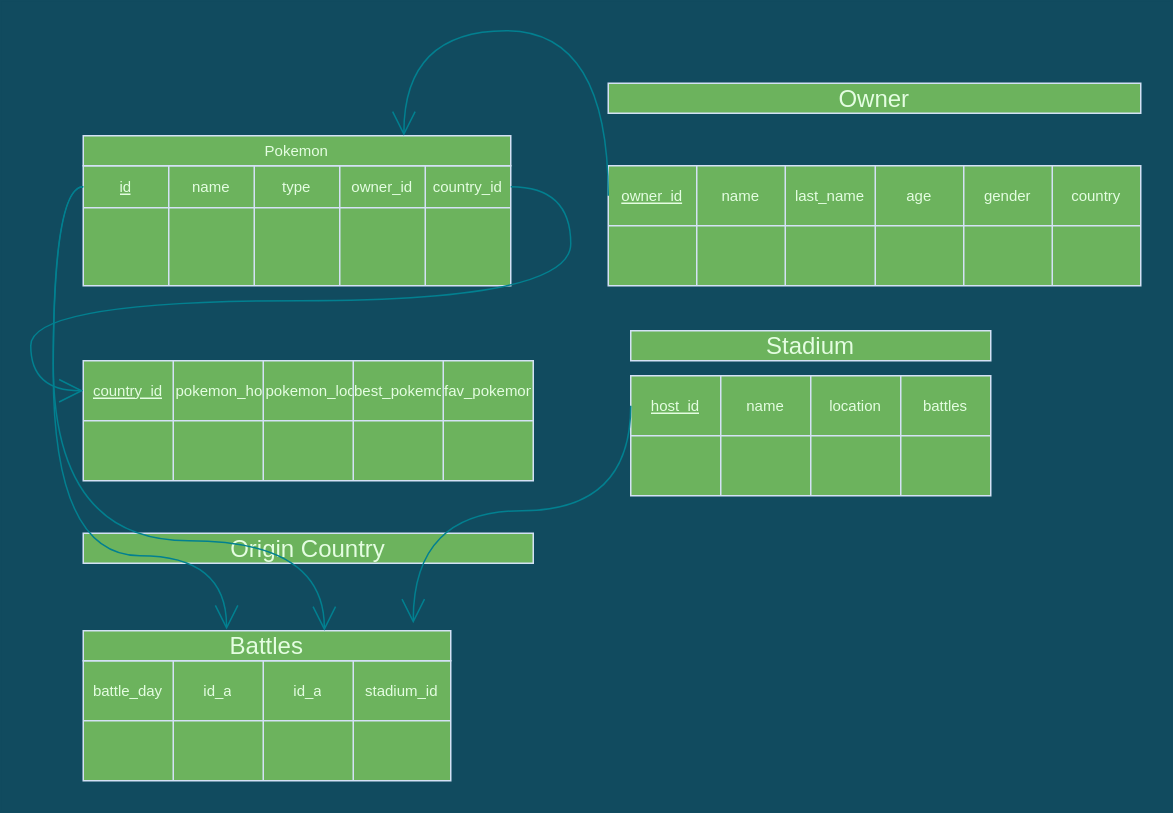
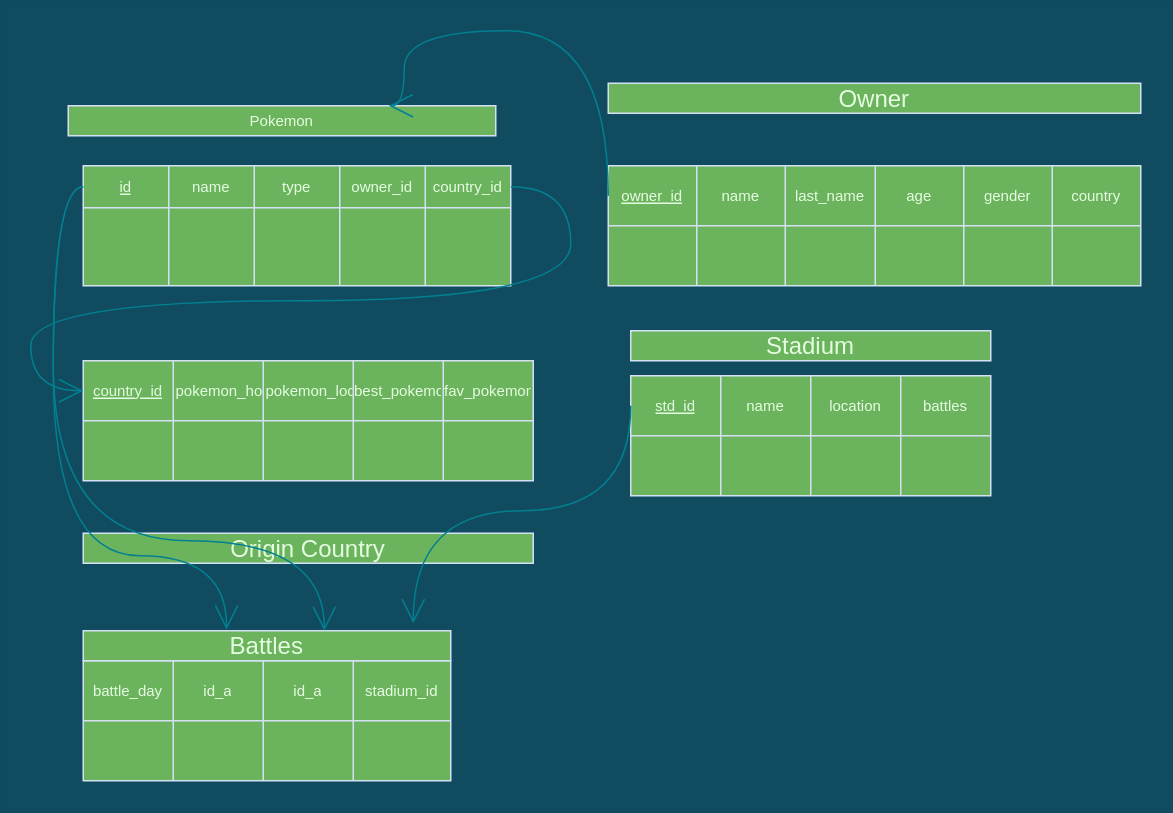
(297, 151) -> (282, 121)
(676, 406) -> (676, 406)
